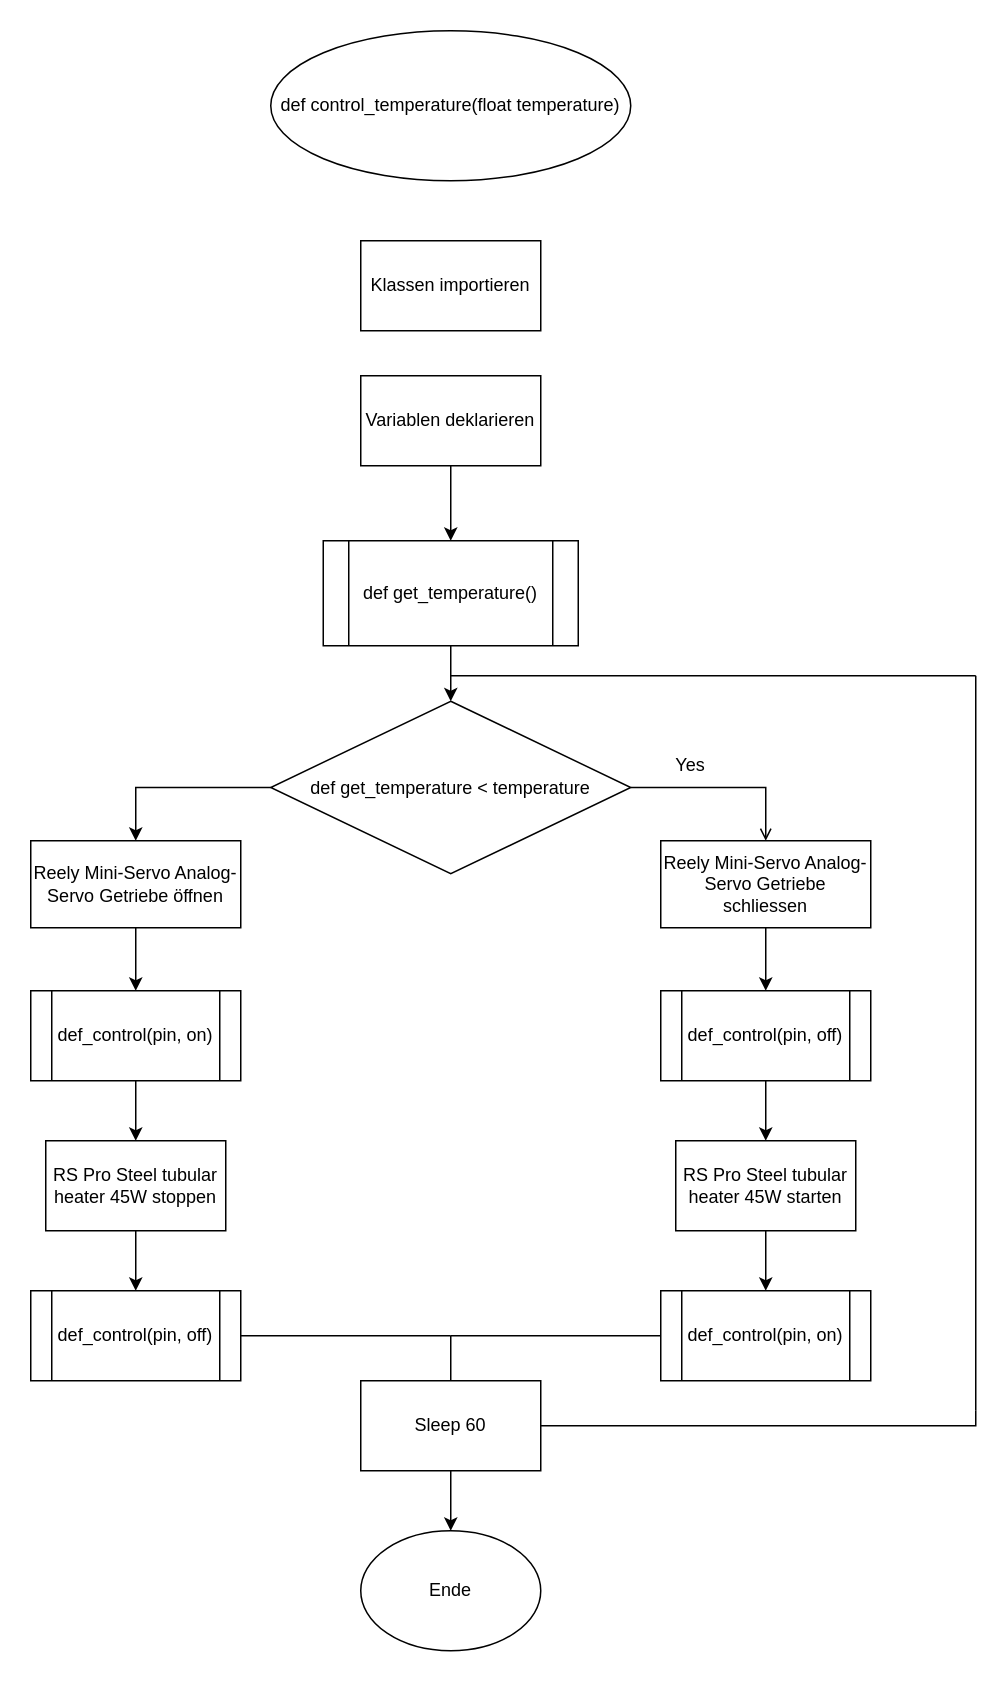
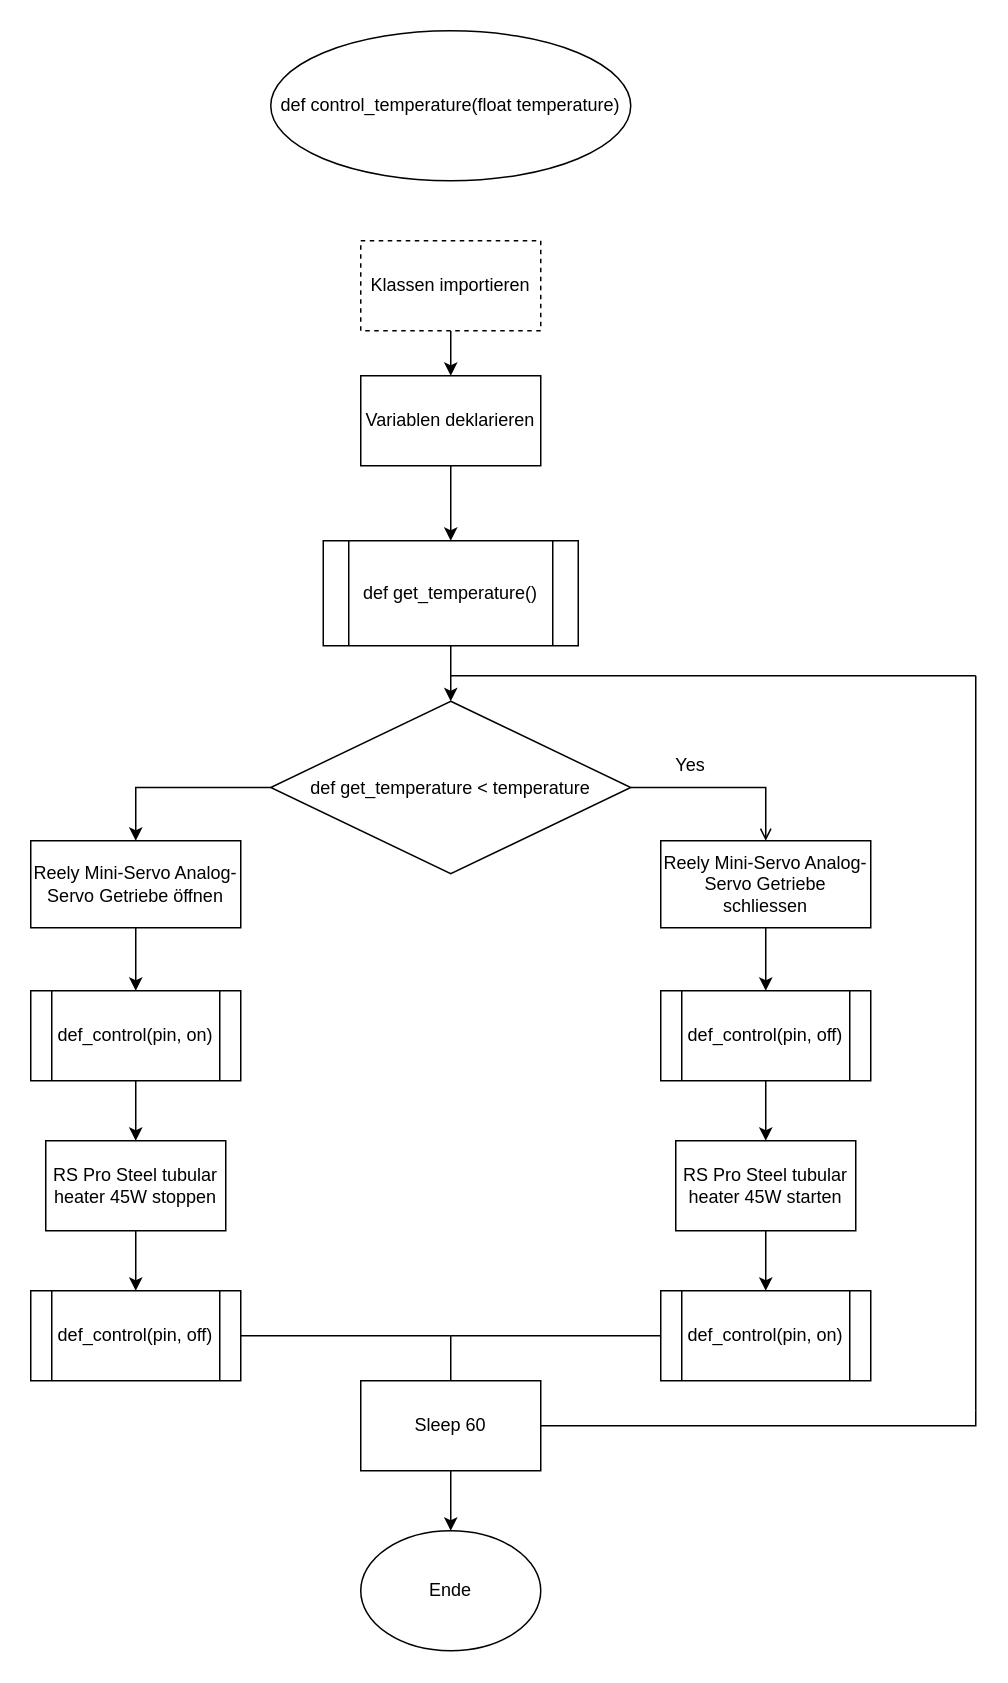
(451, 286) -> (451, 286)
none -> (451, 359)
